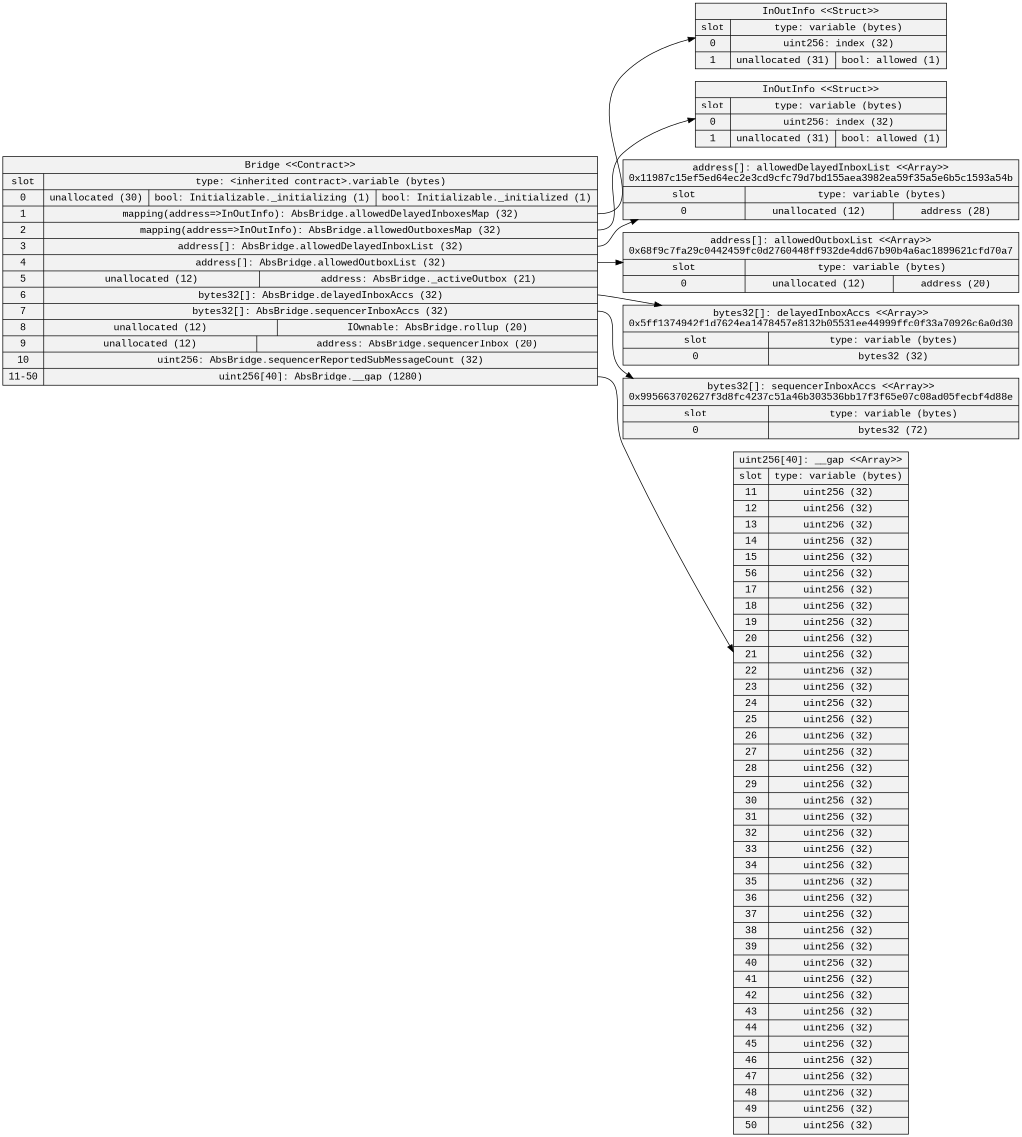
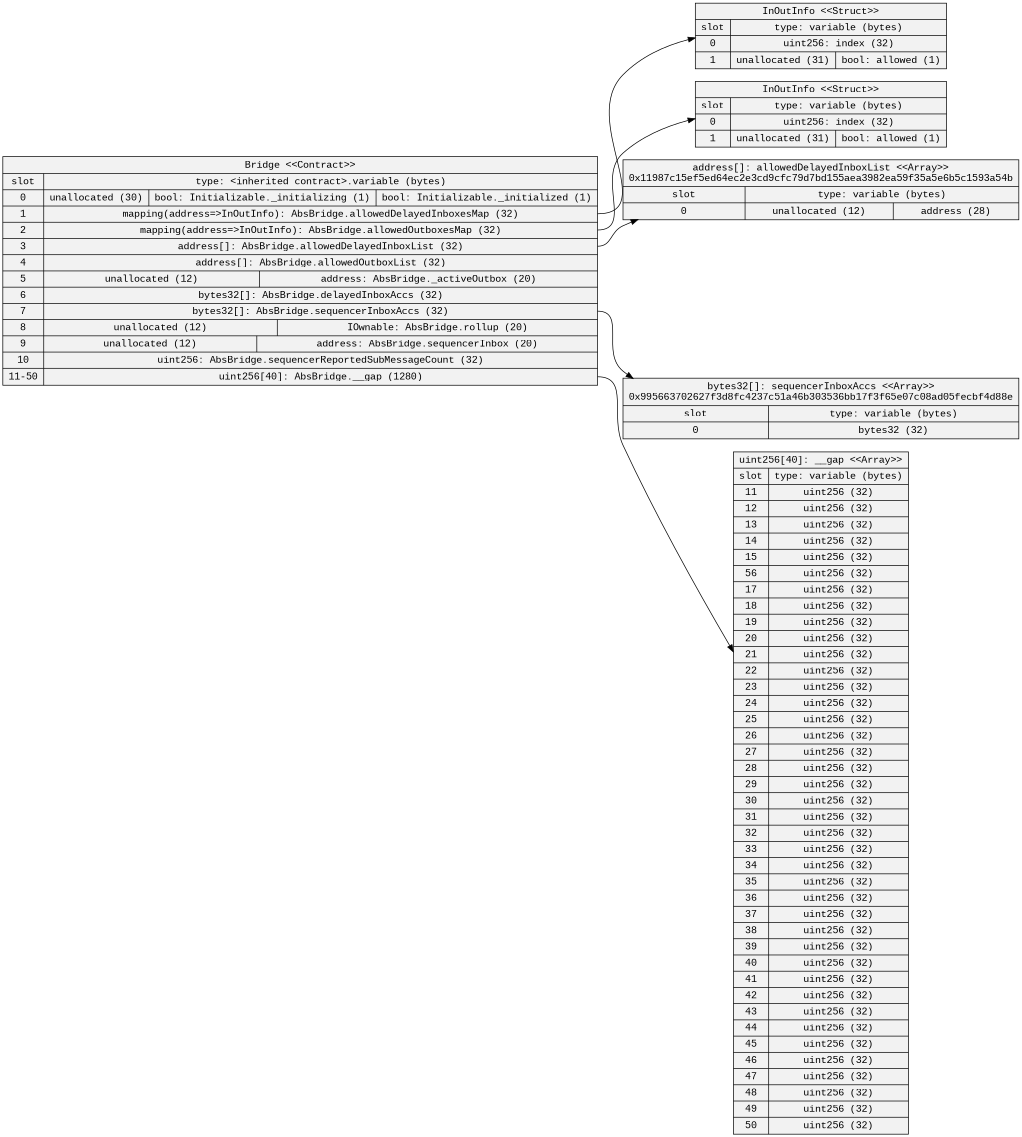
(821, 262) -> none
(429, 279) -> (429, 279)
(821, 335) -> none
(894, 430) -> (894, 430)
